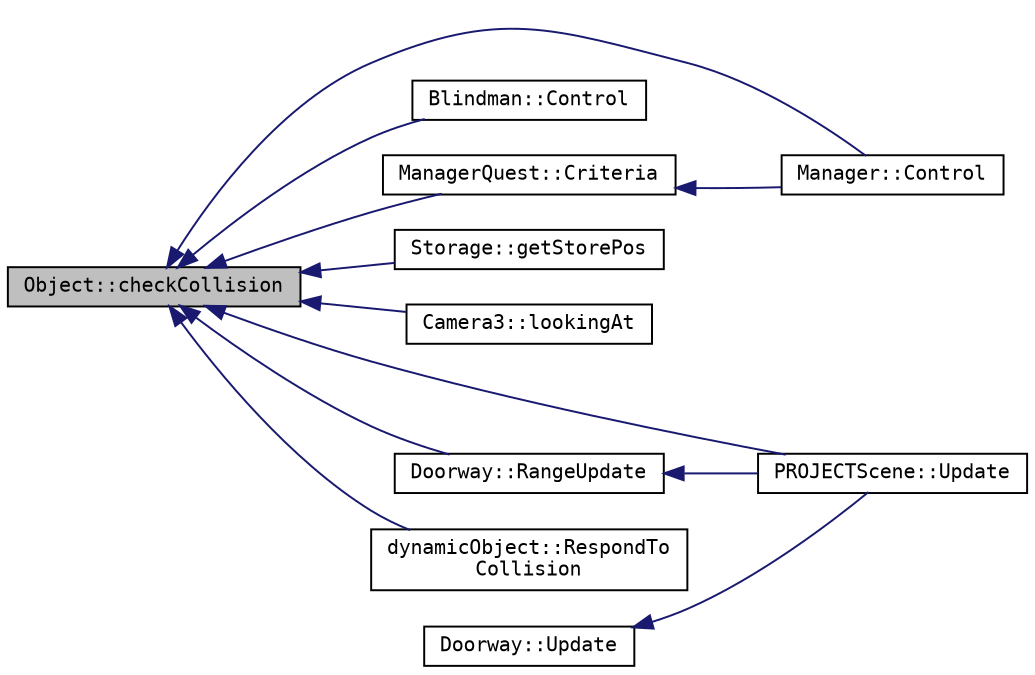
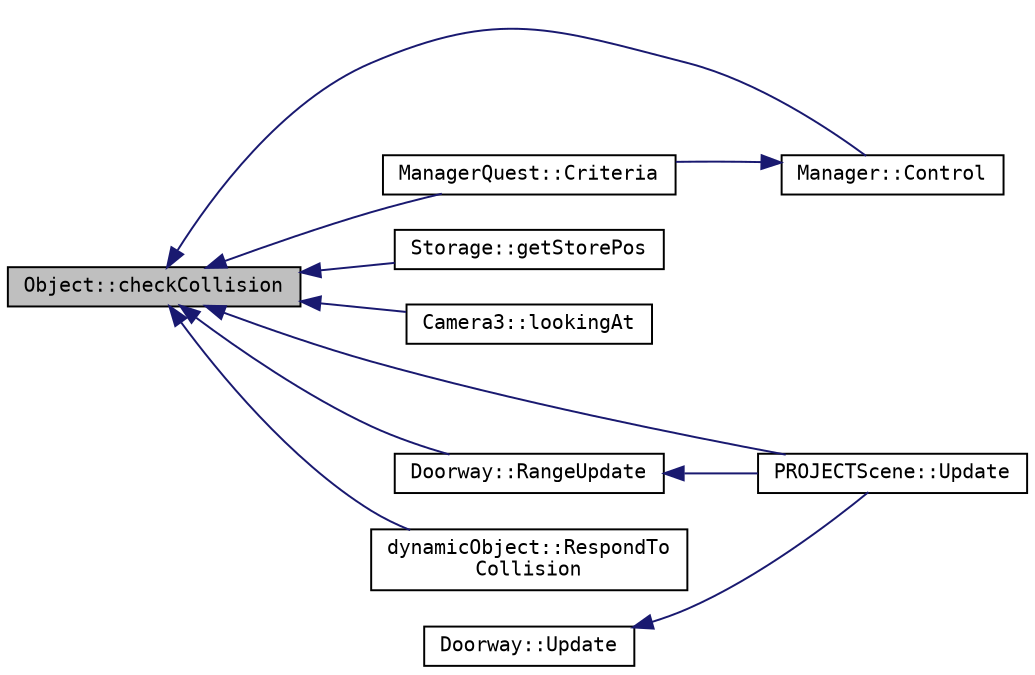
(529, 100) -> none
(738, 188) -> (719, 162)
